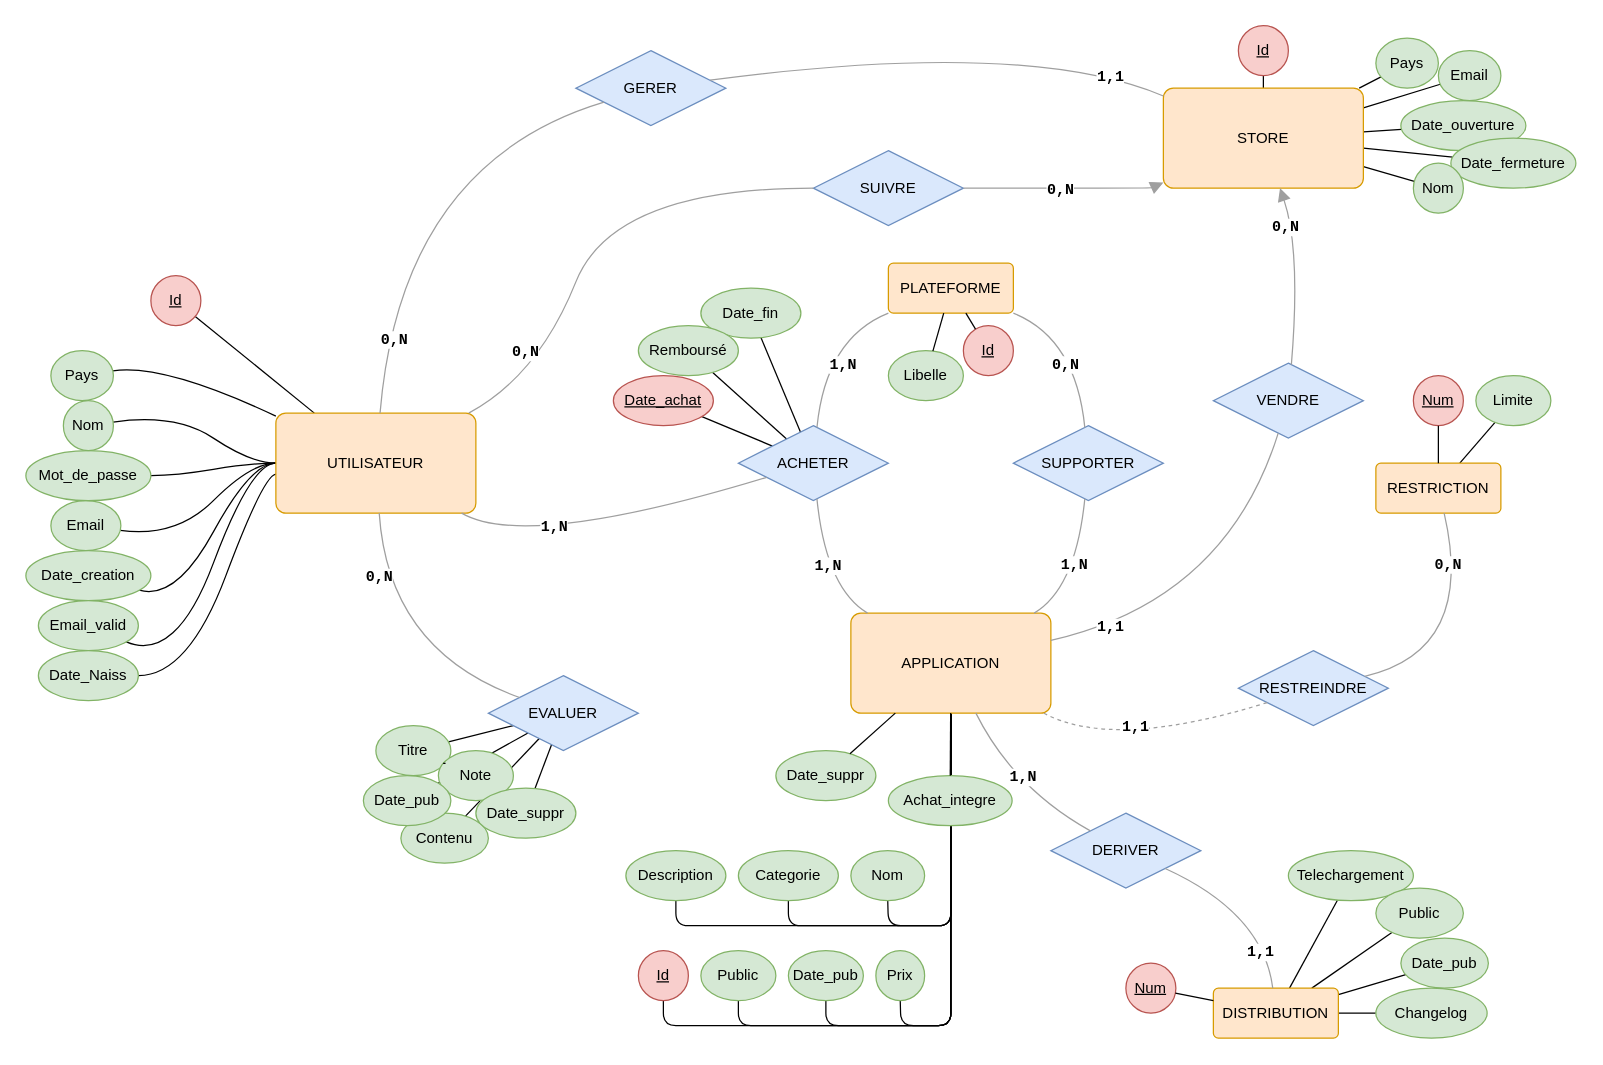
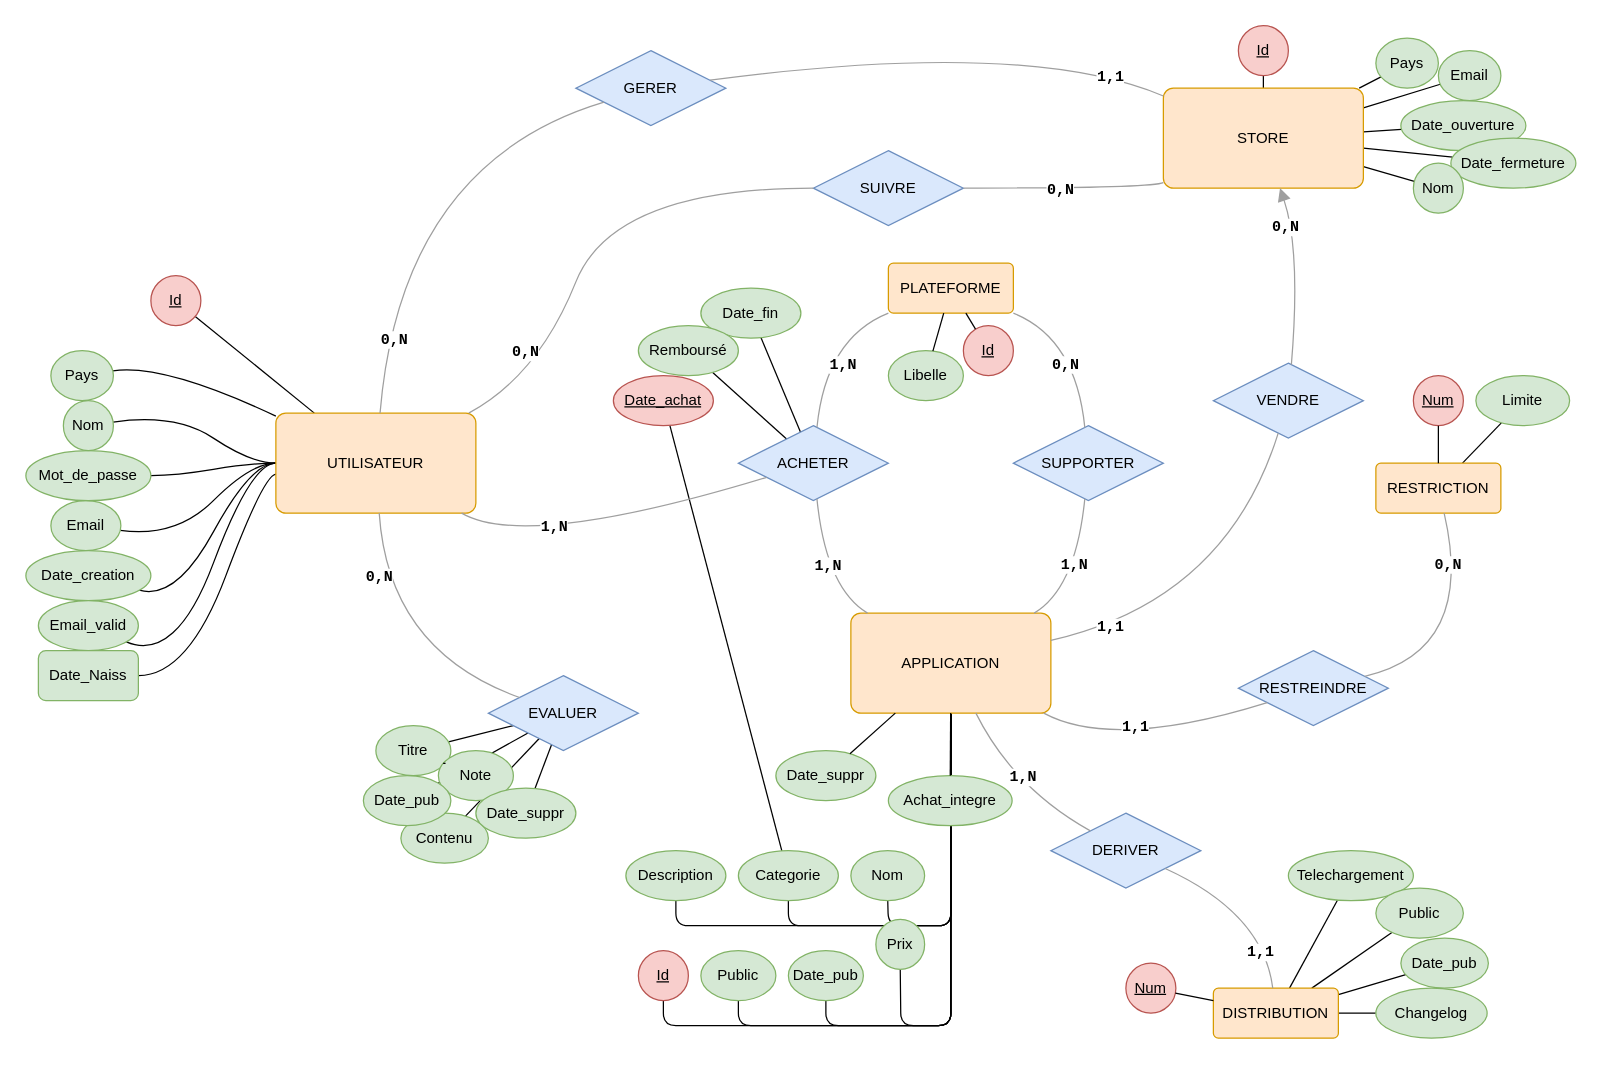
(1111, 188) -> (1117, 186)
(1513, 401) -> (1523, 401)
(737, 431) -> (725, 638)
(88, 676) -> (88, 676)
(1207, 719) -> (1207, 719)
(900, 976) -> (900, 944)
